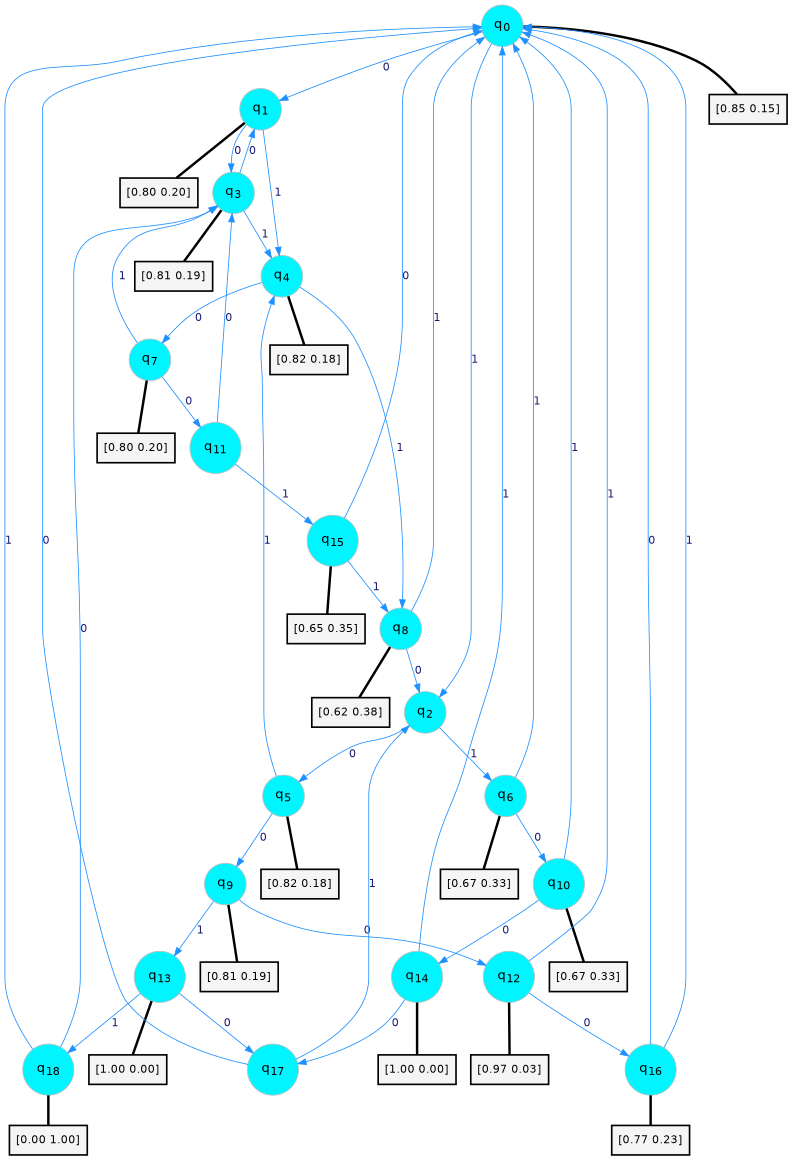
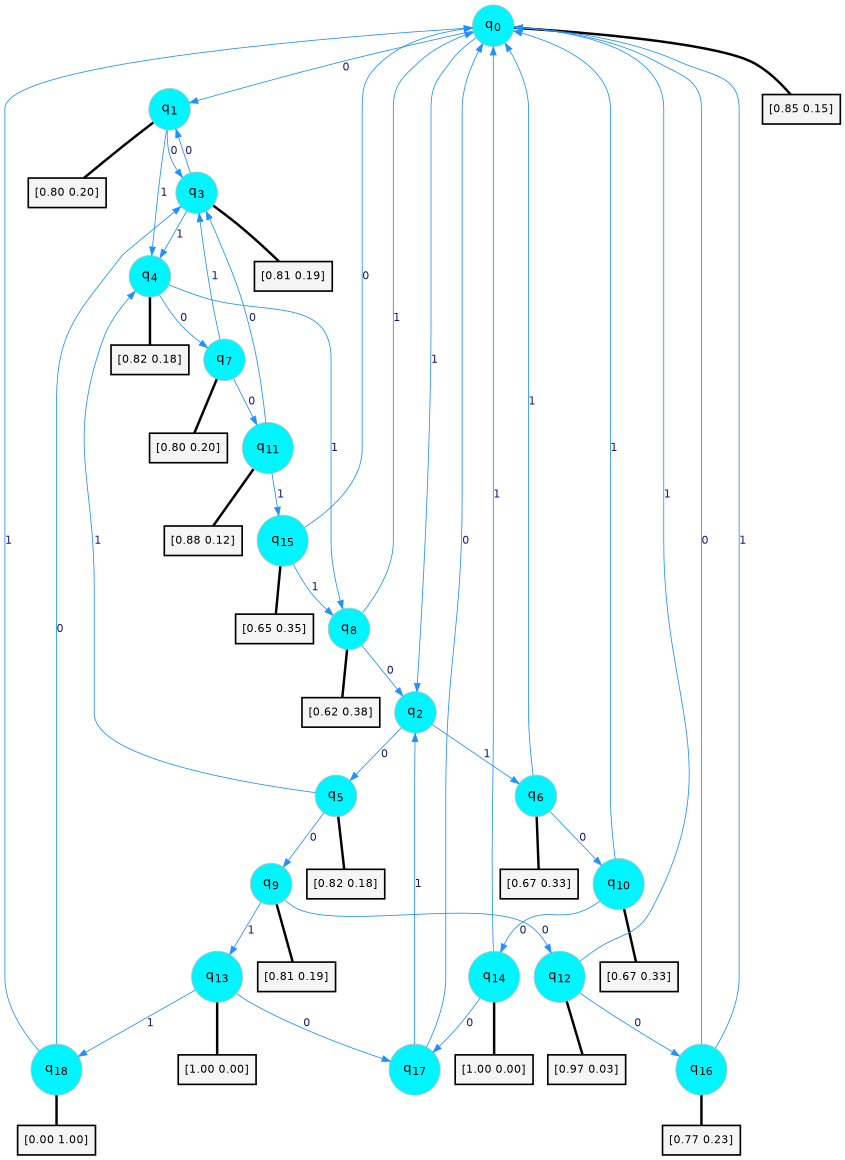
none -> (203, 541)
